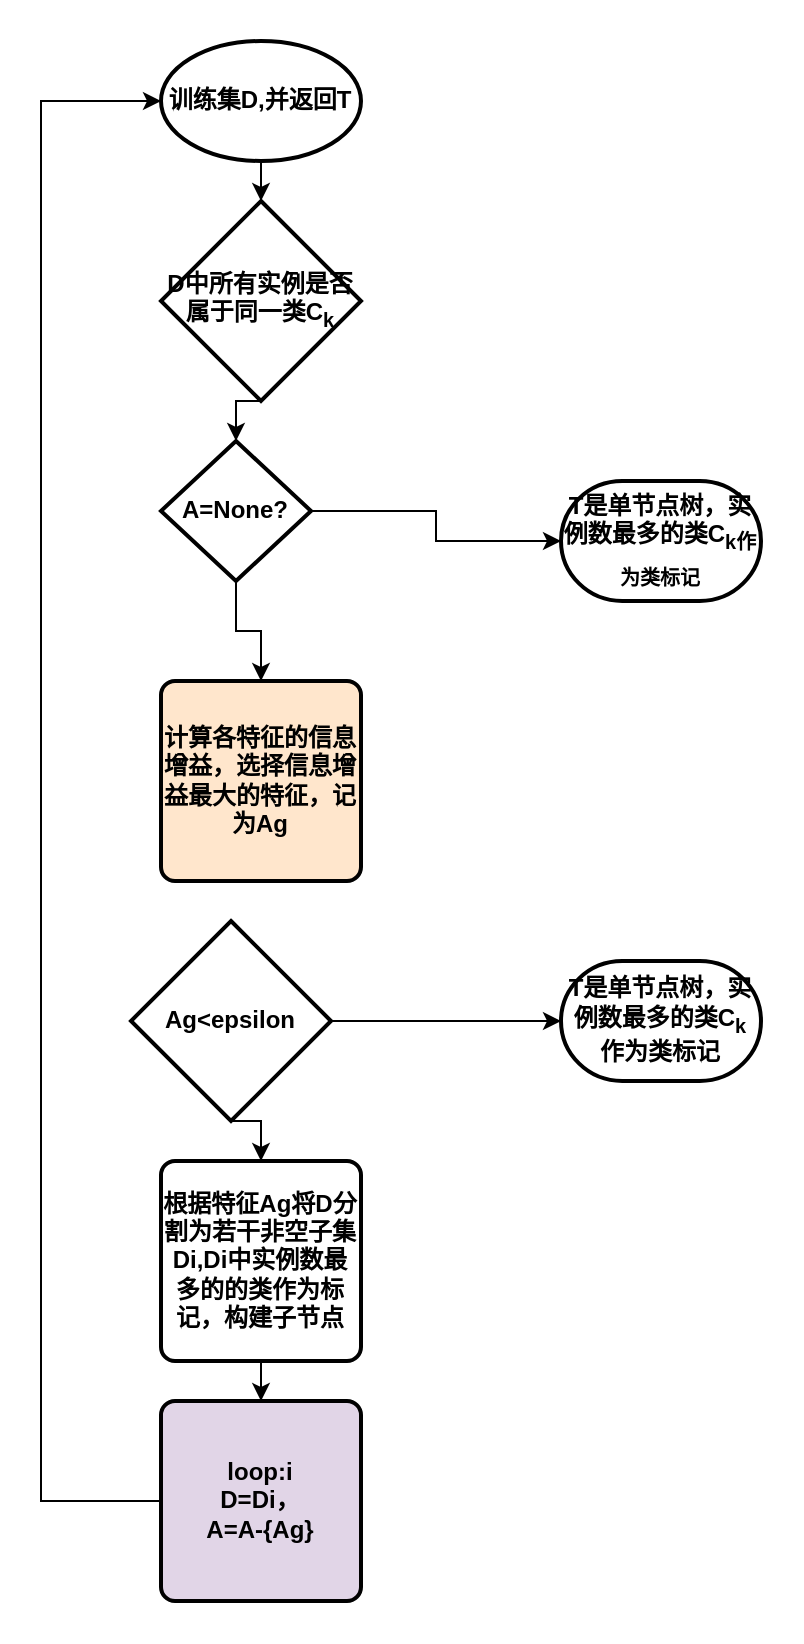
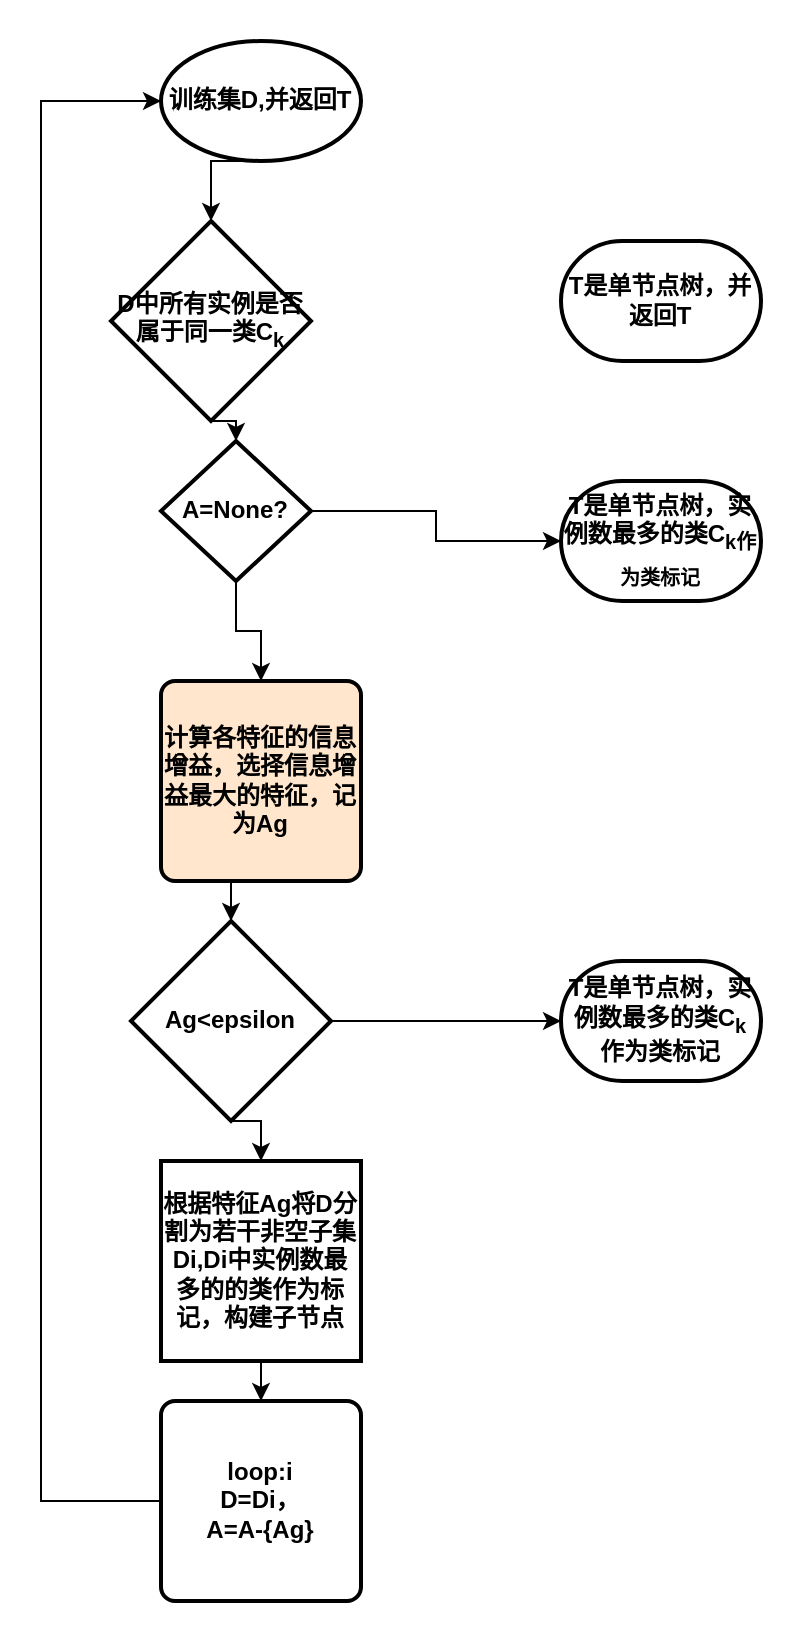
(261, 301) -> (211, 321)
none -> (661, 301)
none -> (231, 893)
(261, 1261) -> (261, 1261)
(261, 1501) -> (261, 1501)
